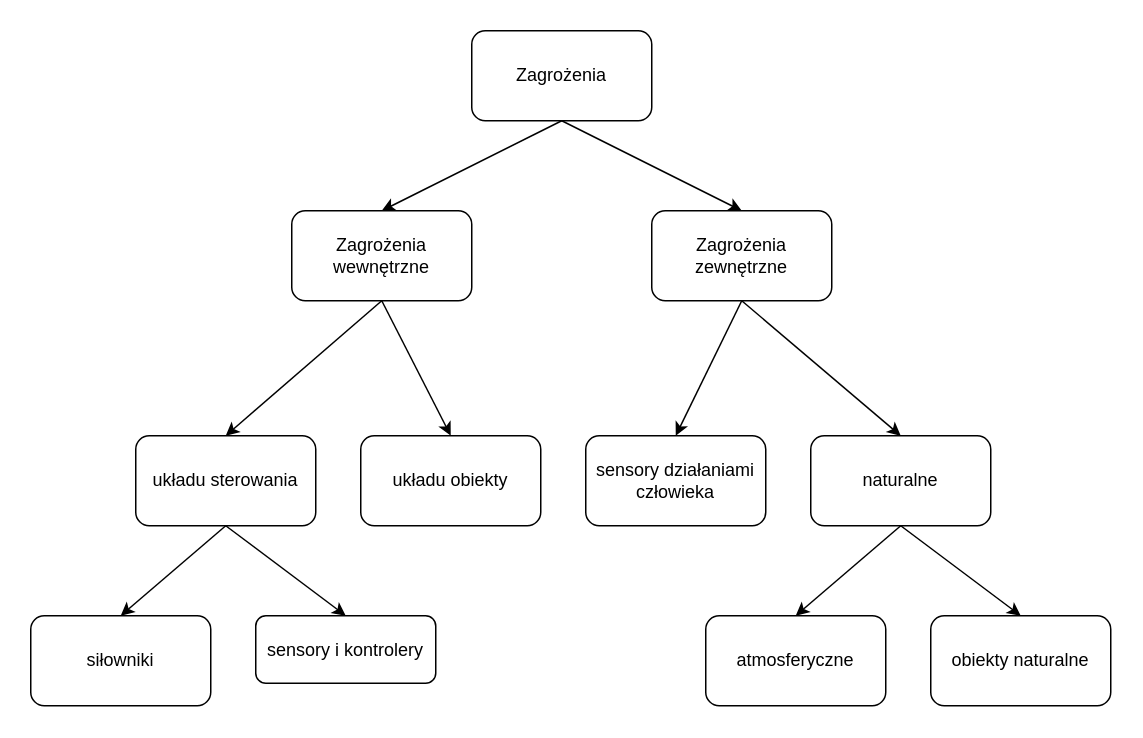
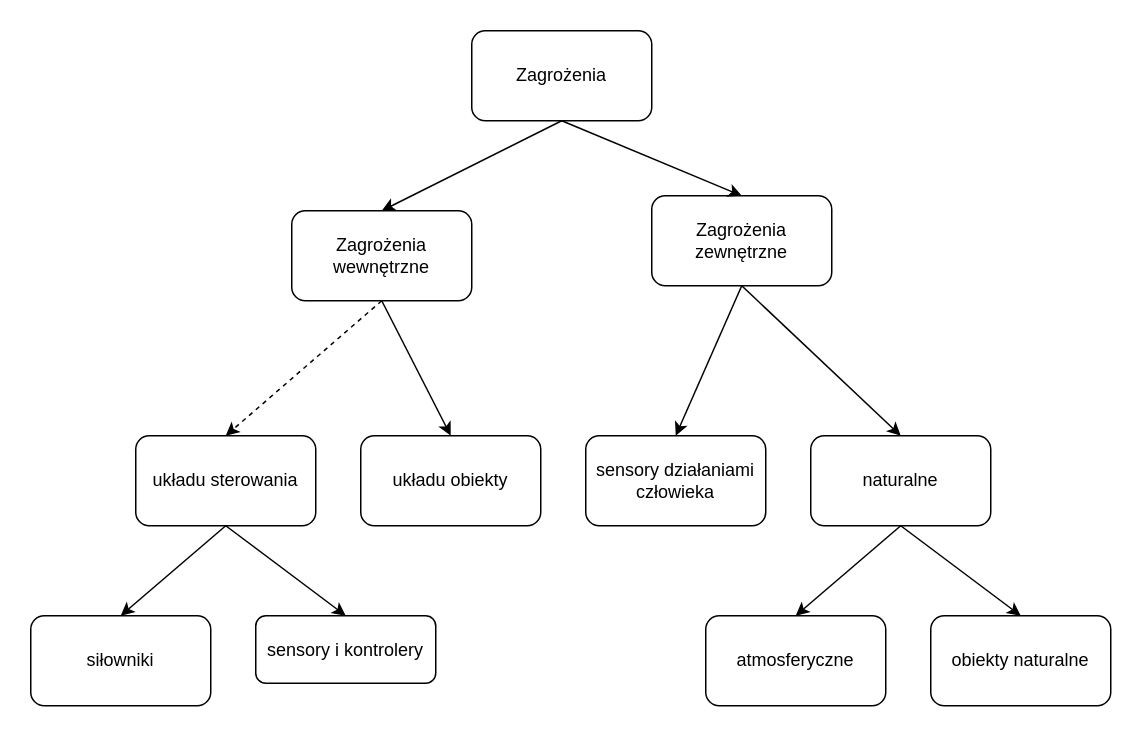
(742, 256) -> (742, 241)
(307, 366) -> (307, 366)
